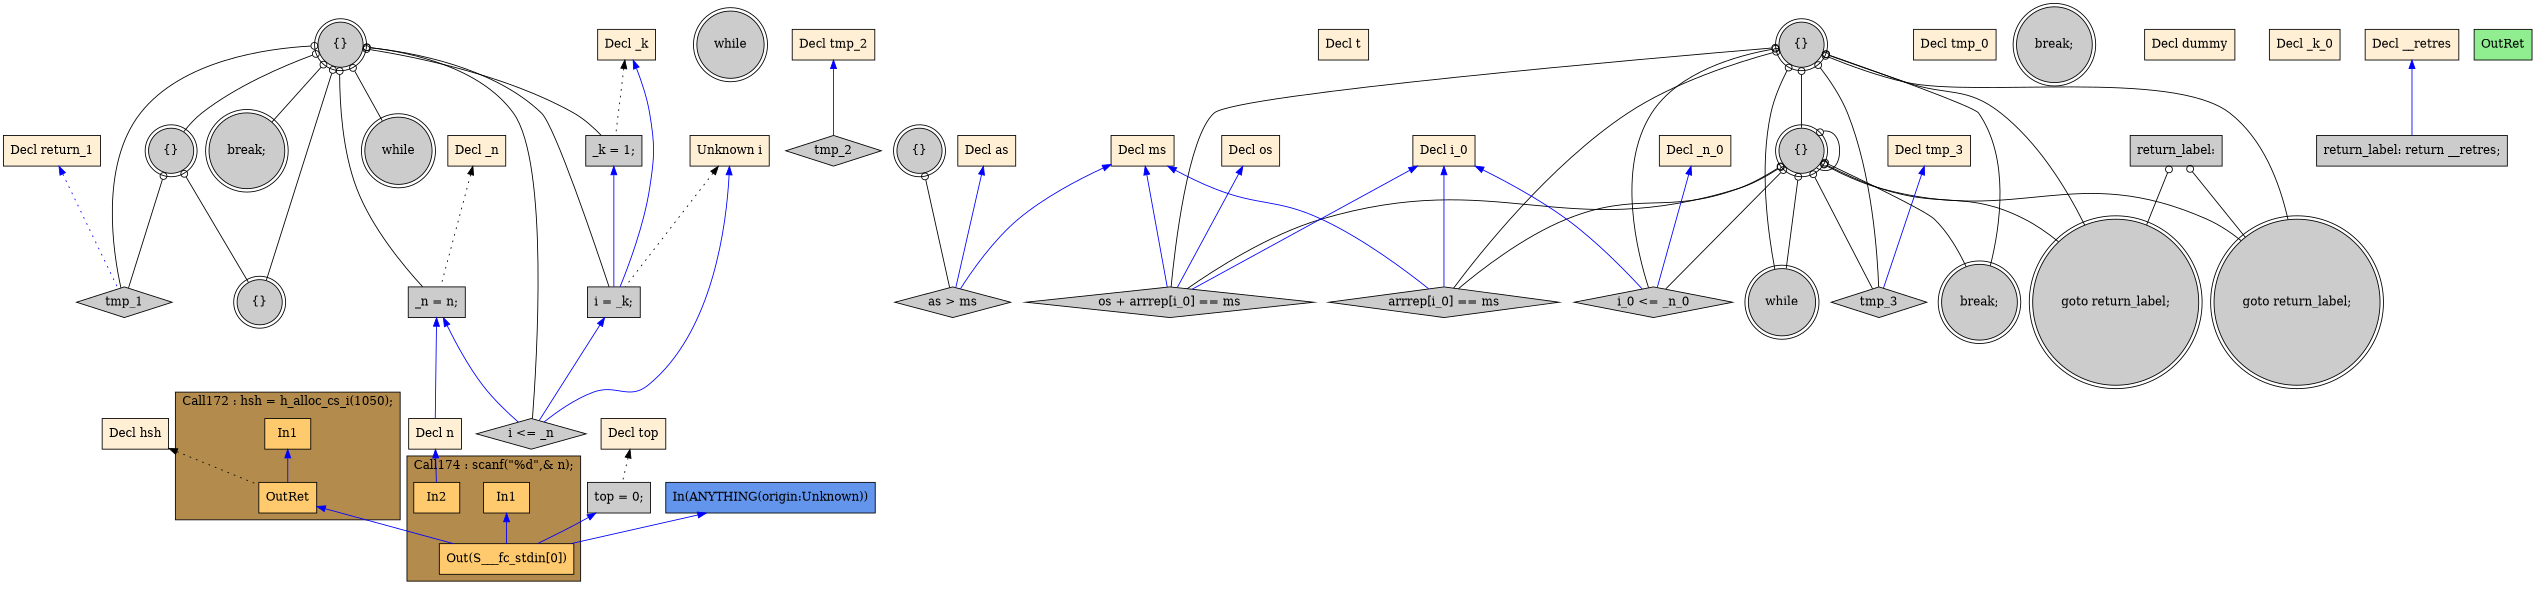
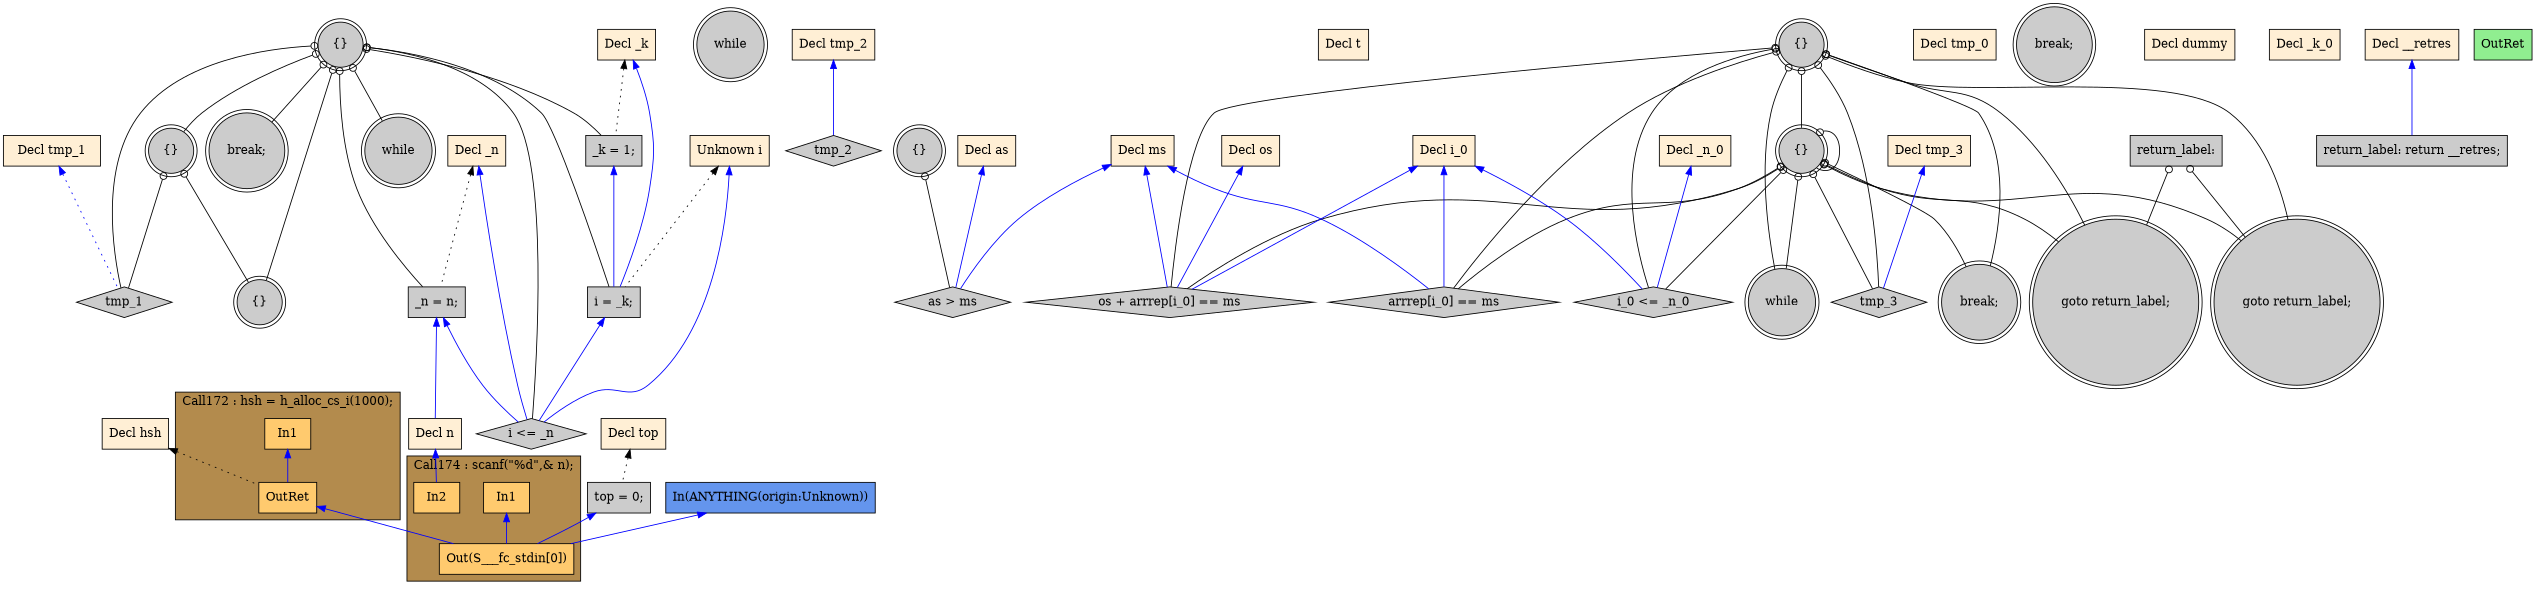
(52, 151) -> (52, 151)
none -> (500, 298)
(288, 402) -> (288, 402)
